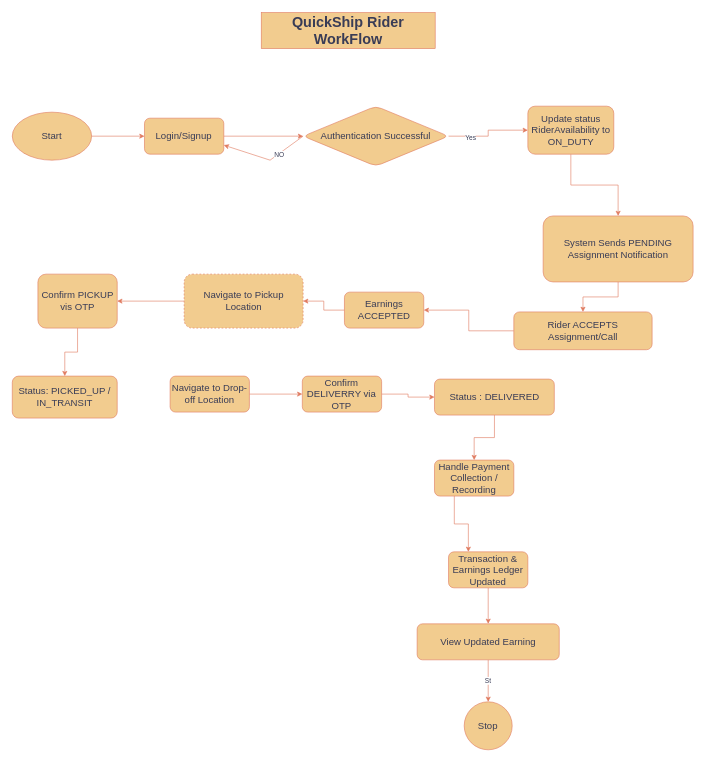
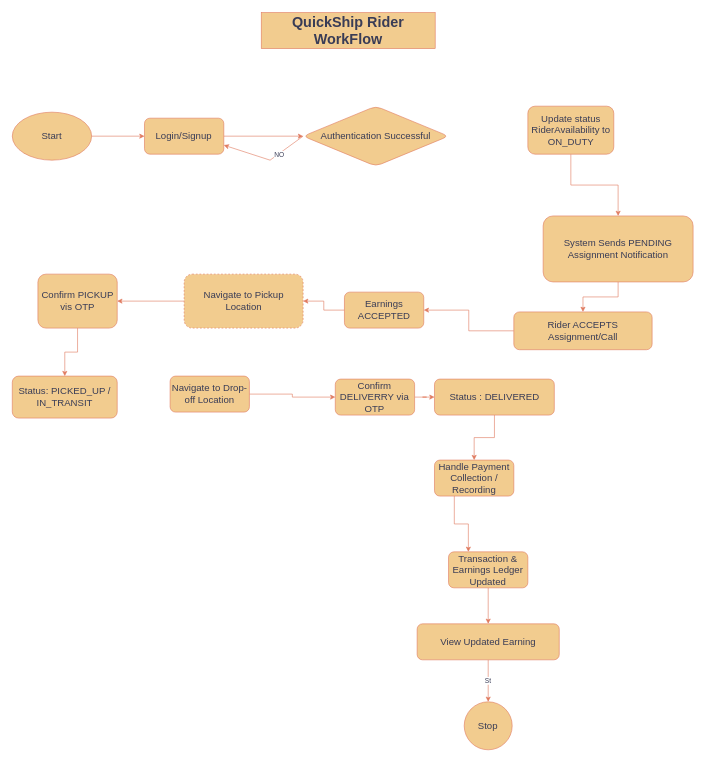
(470, 136) -> none
(342, 394) -> (375, 397)
